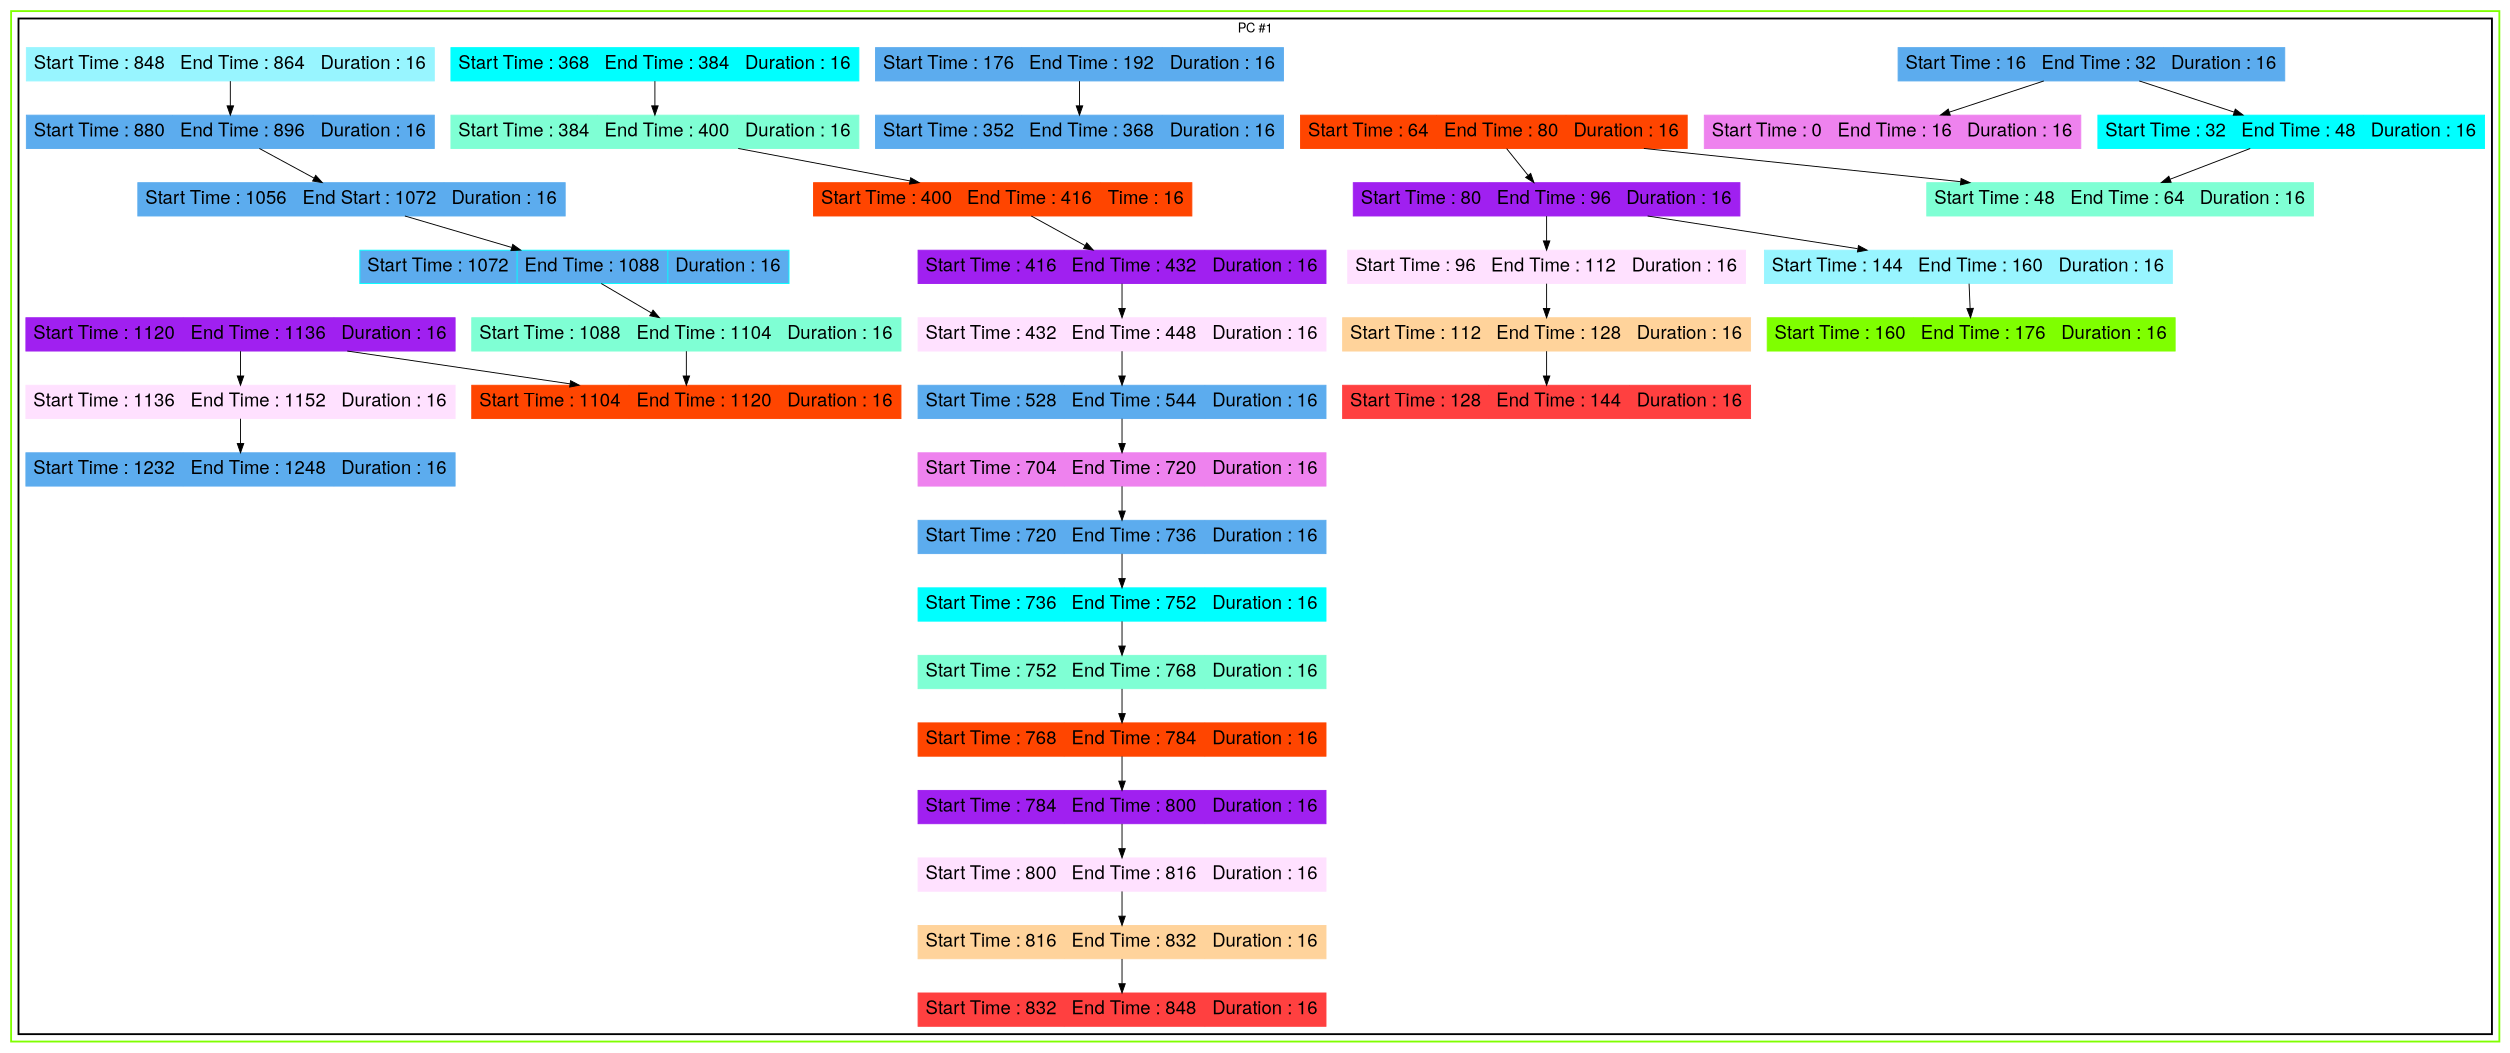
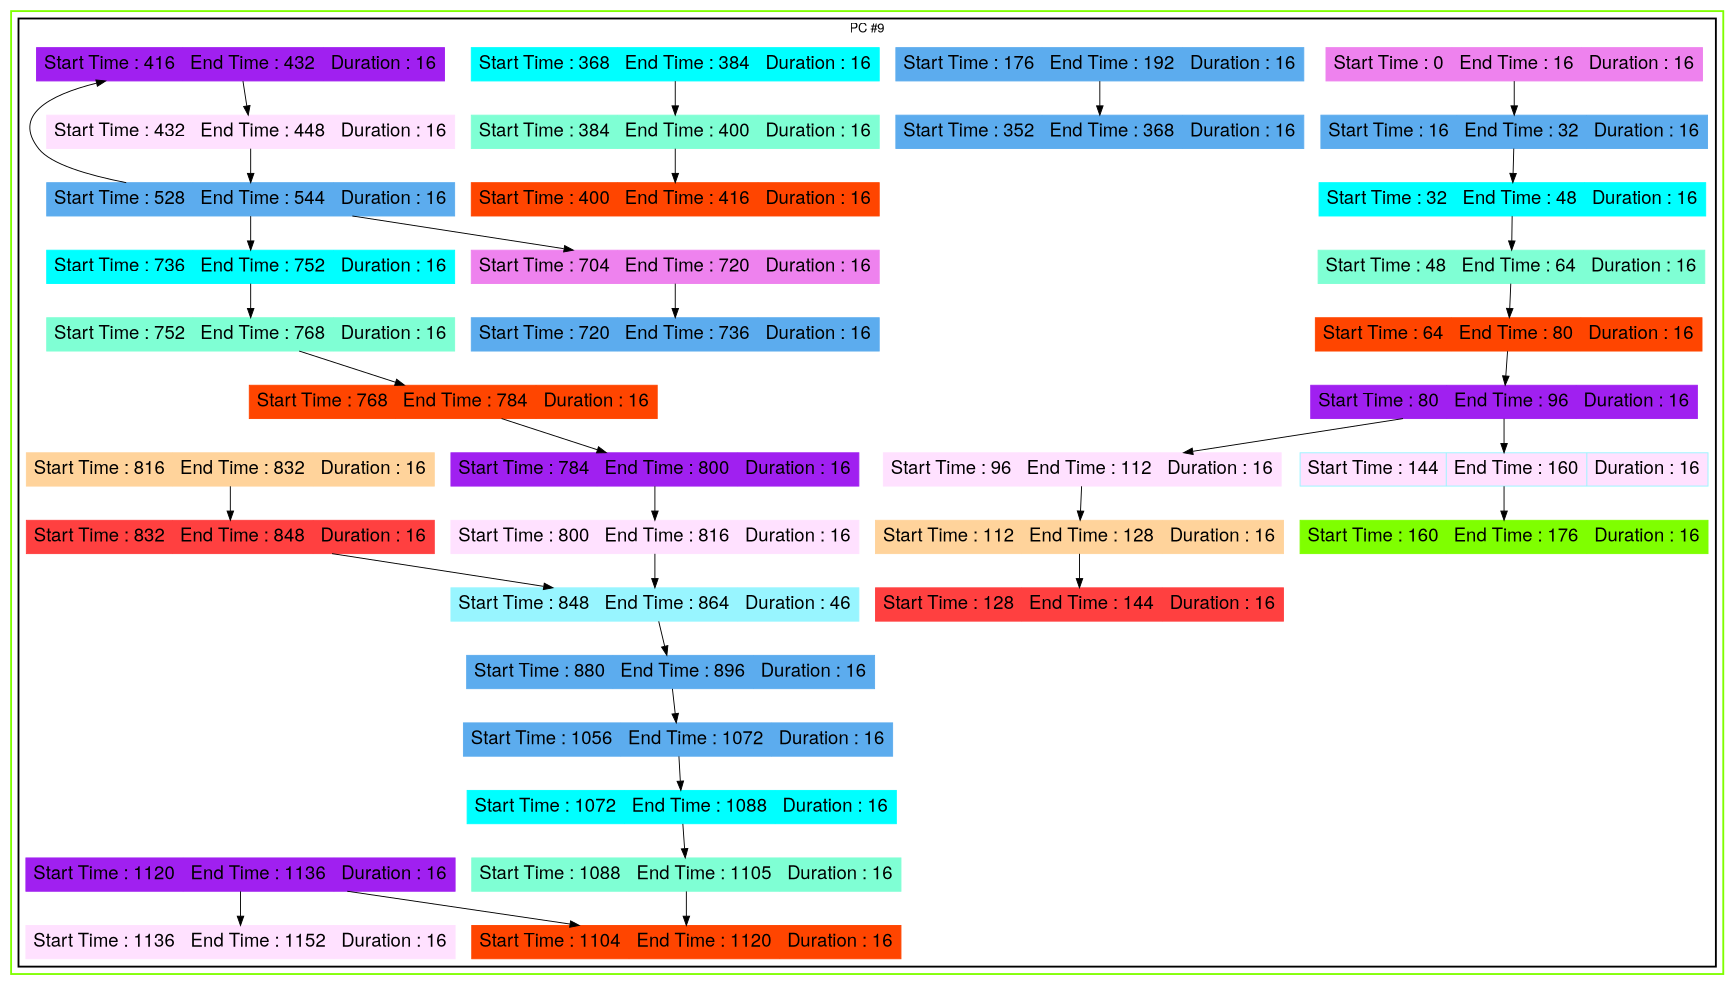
(1255, 29) -> (867, 29)
(374, 63) -> (798, 604)
(1997, 97) -> (1514, 93)
(1802, 165) -> (1510, 296)
(370, 198) -> (696, 739)
(1146, 198) -> (819, 198)
(1058, 231) -> (35, 143)
(574, 267) -> (682, 807)
(1968, 267) -> (1504, 469)
(704, 333) -> (704, 874)
(240, 469) -> none
(1122, 566) -> (251, 229)
none -> (438, 570)
(1122, 904) -> (655, 566)
